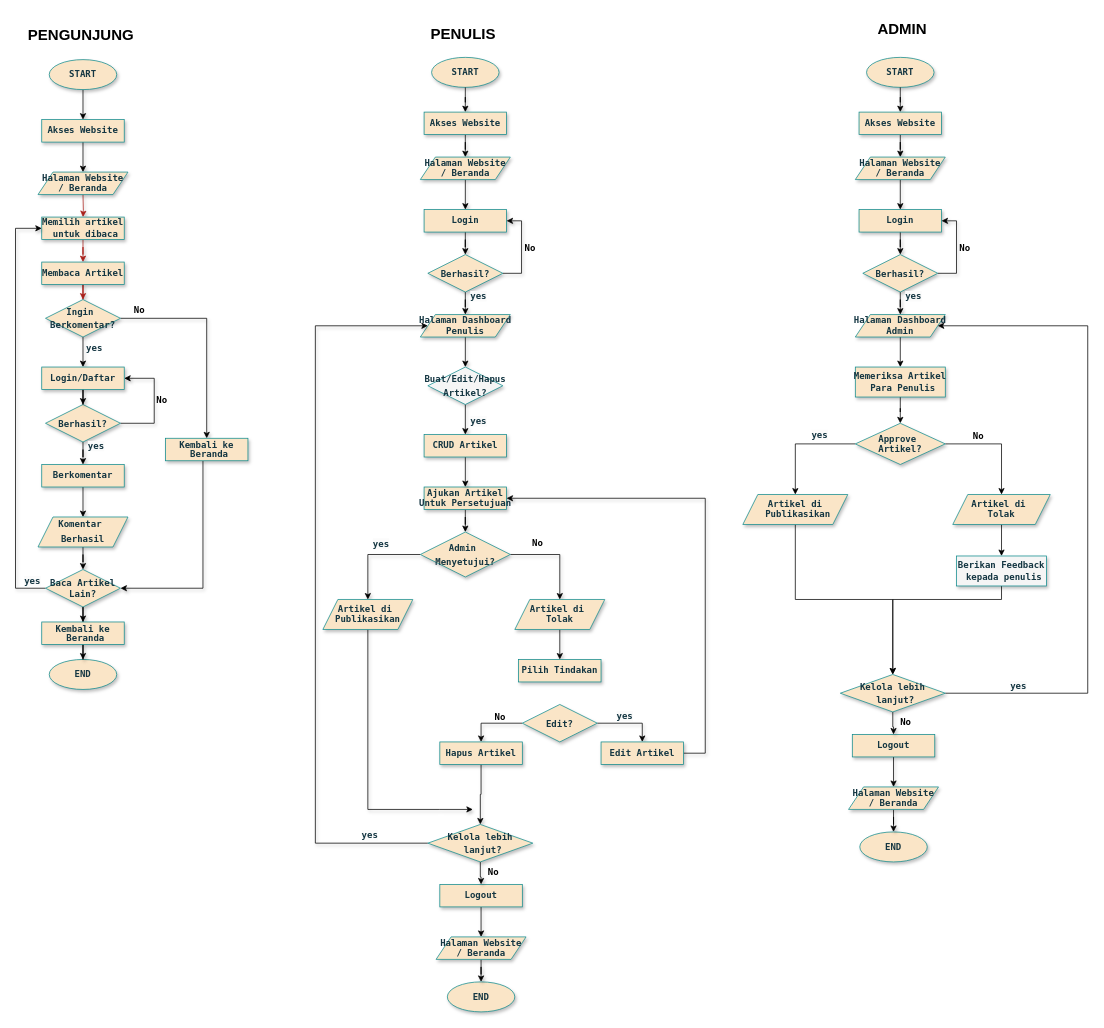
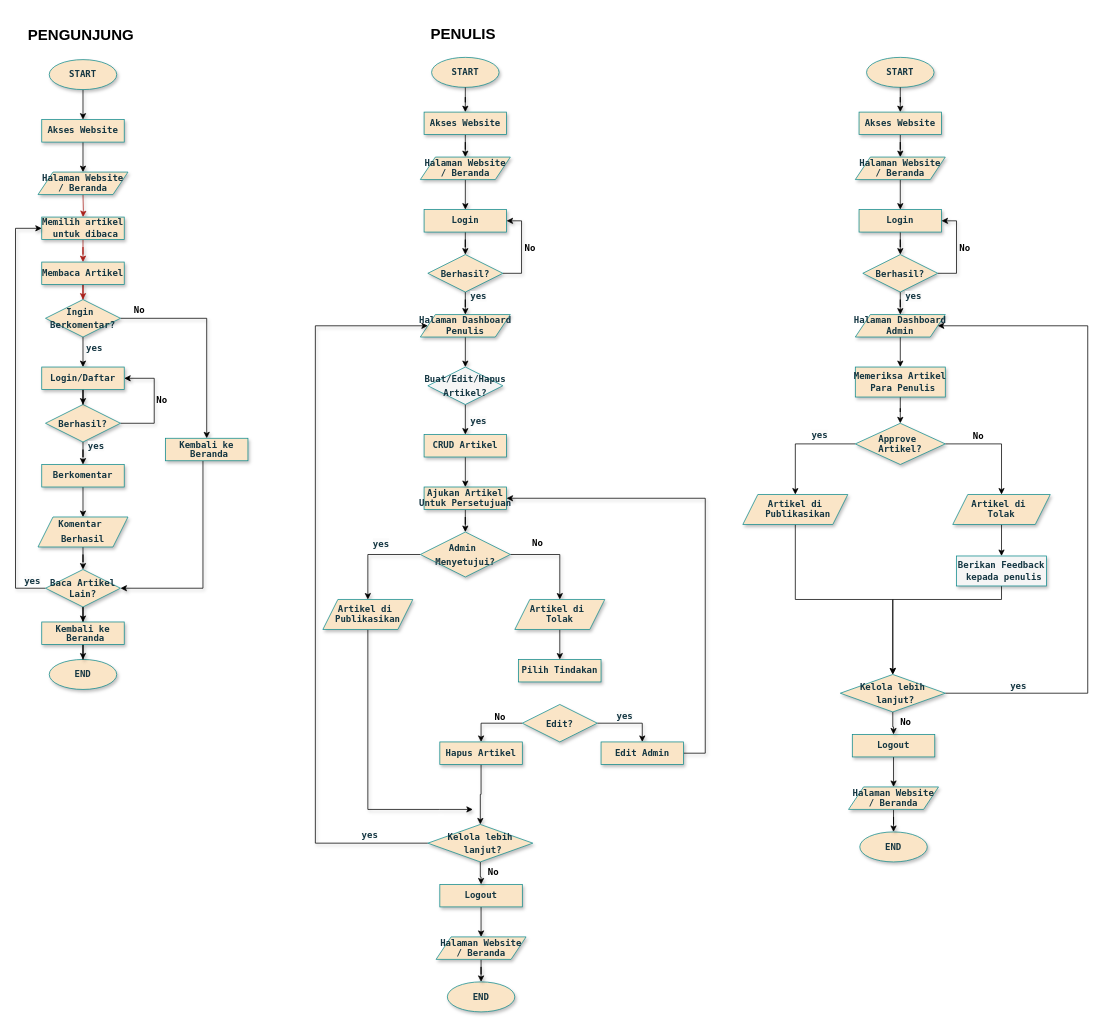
(914, 34) -> none
(642, 753) -> (642, 753)
